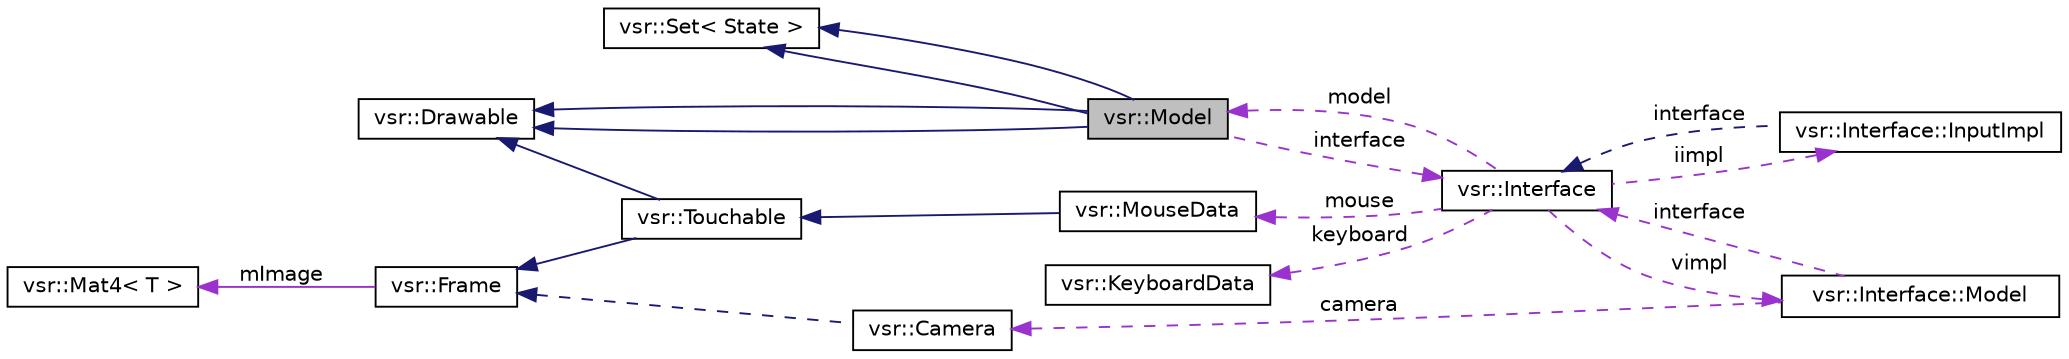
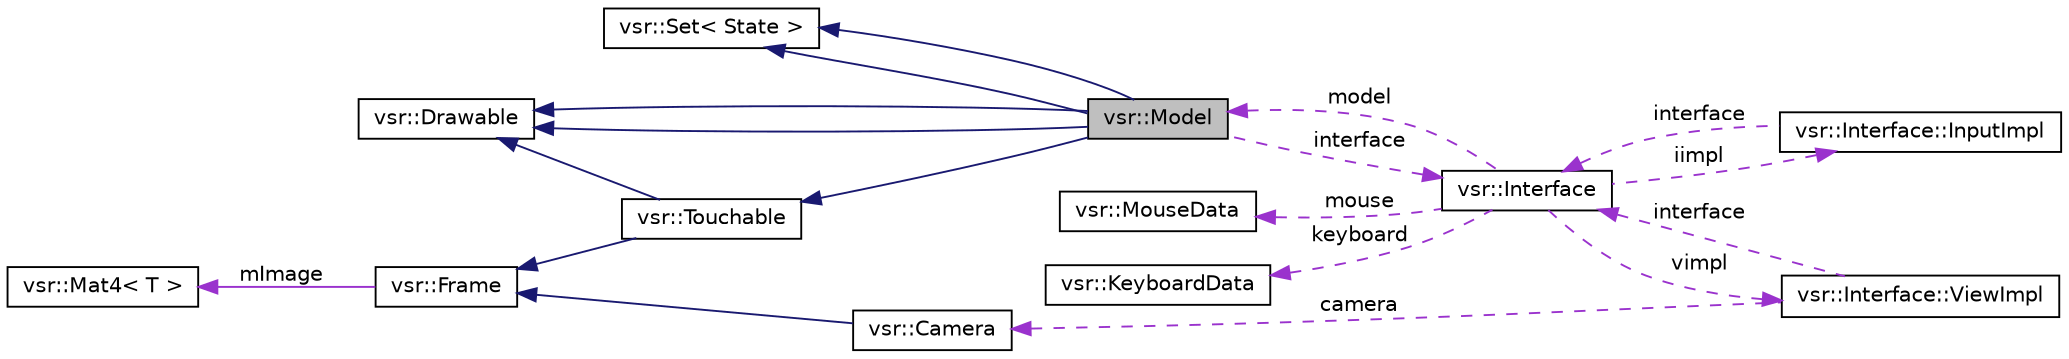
(1678, 134) -> (1678, 134)
(940, 215) -> (955, 170)
(1921, 296) -> (1921, 296)
(695, 309) -> (695, 309)
